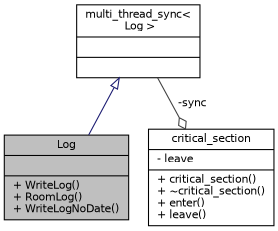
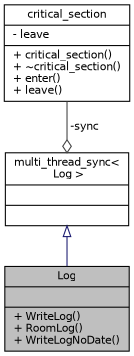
(168, 98) -> (67, 121)
